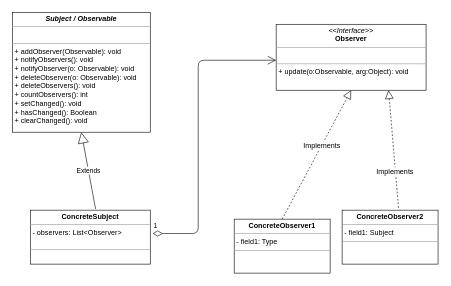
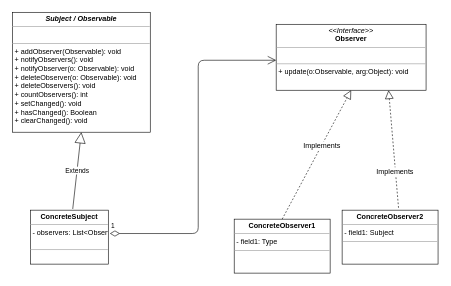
(90, 237) -> (69, 237)
